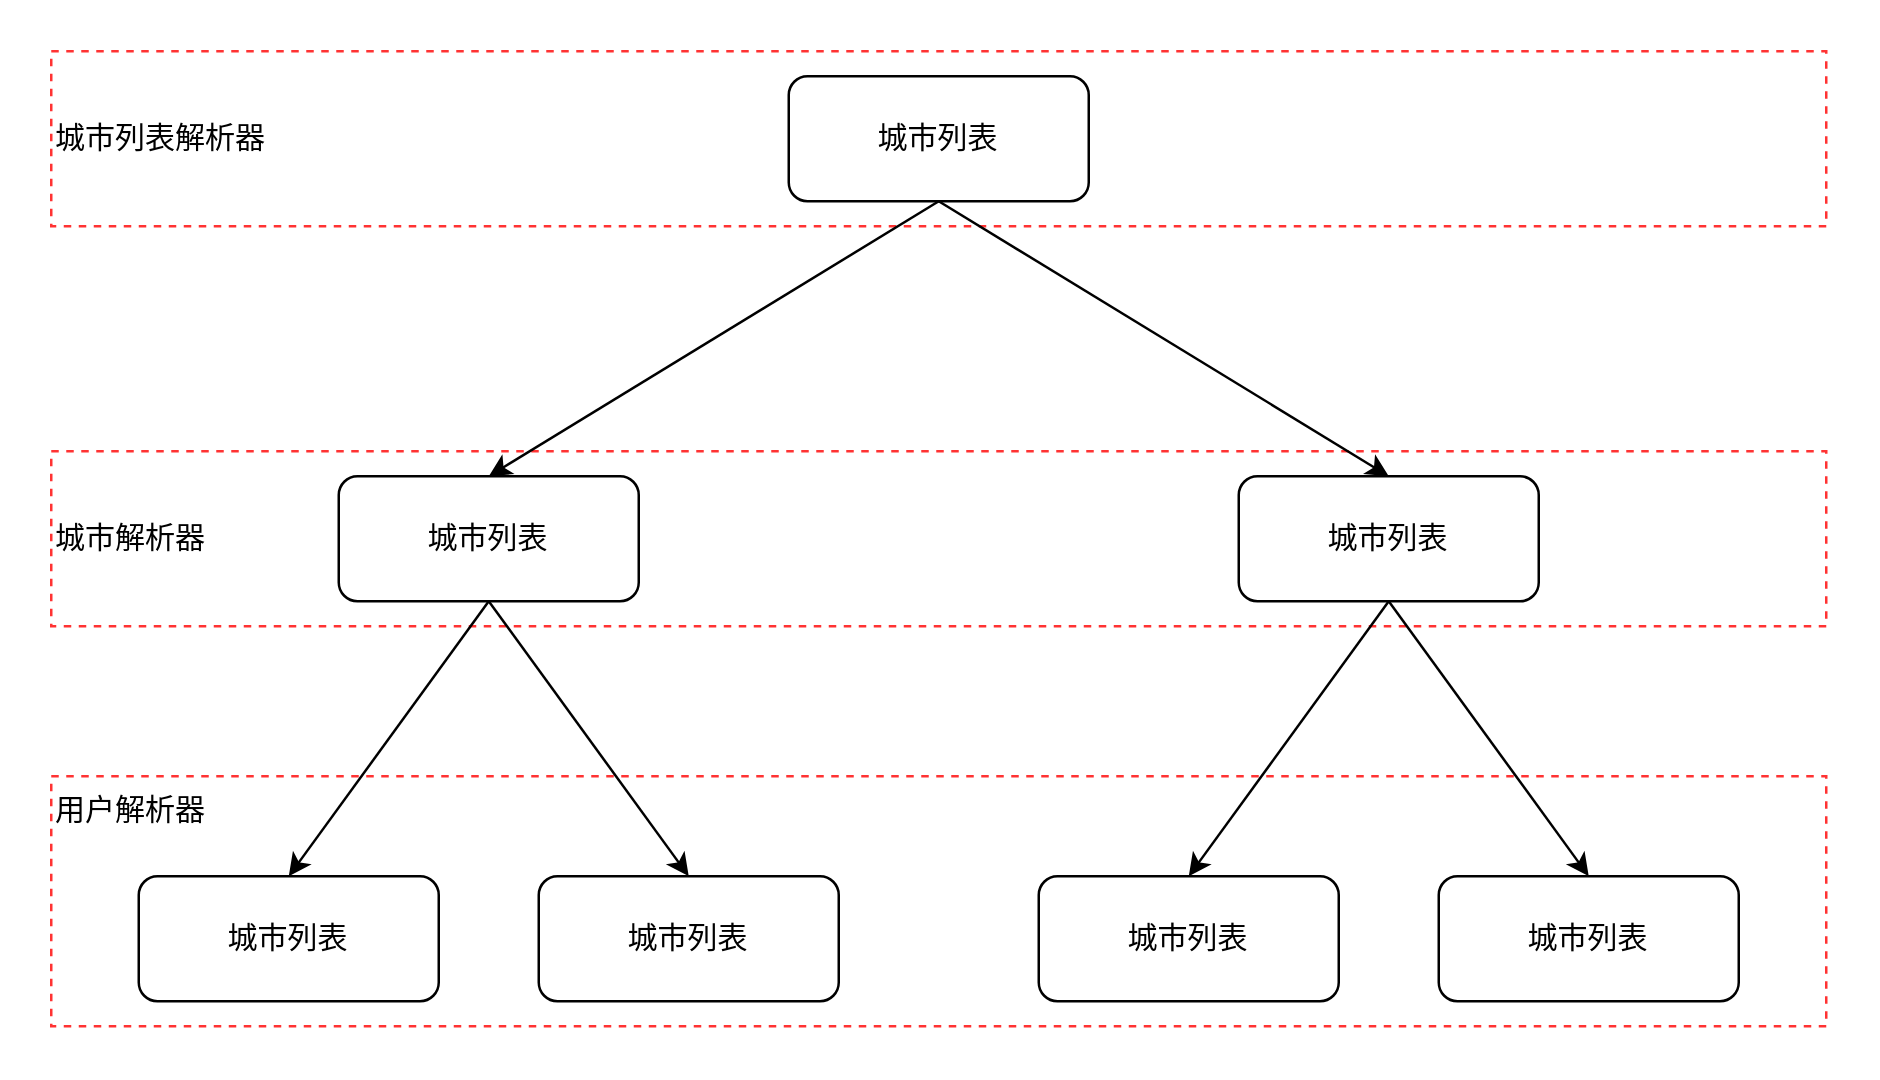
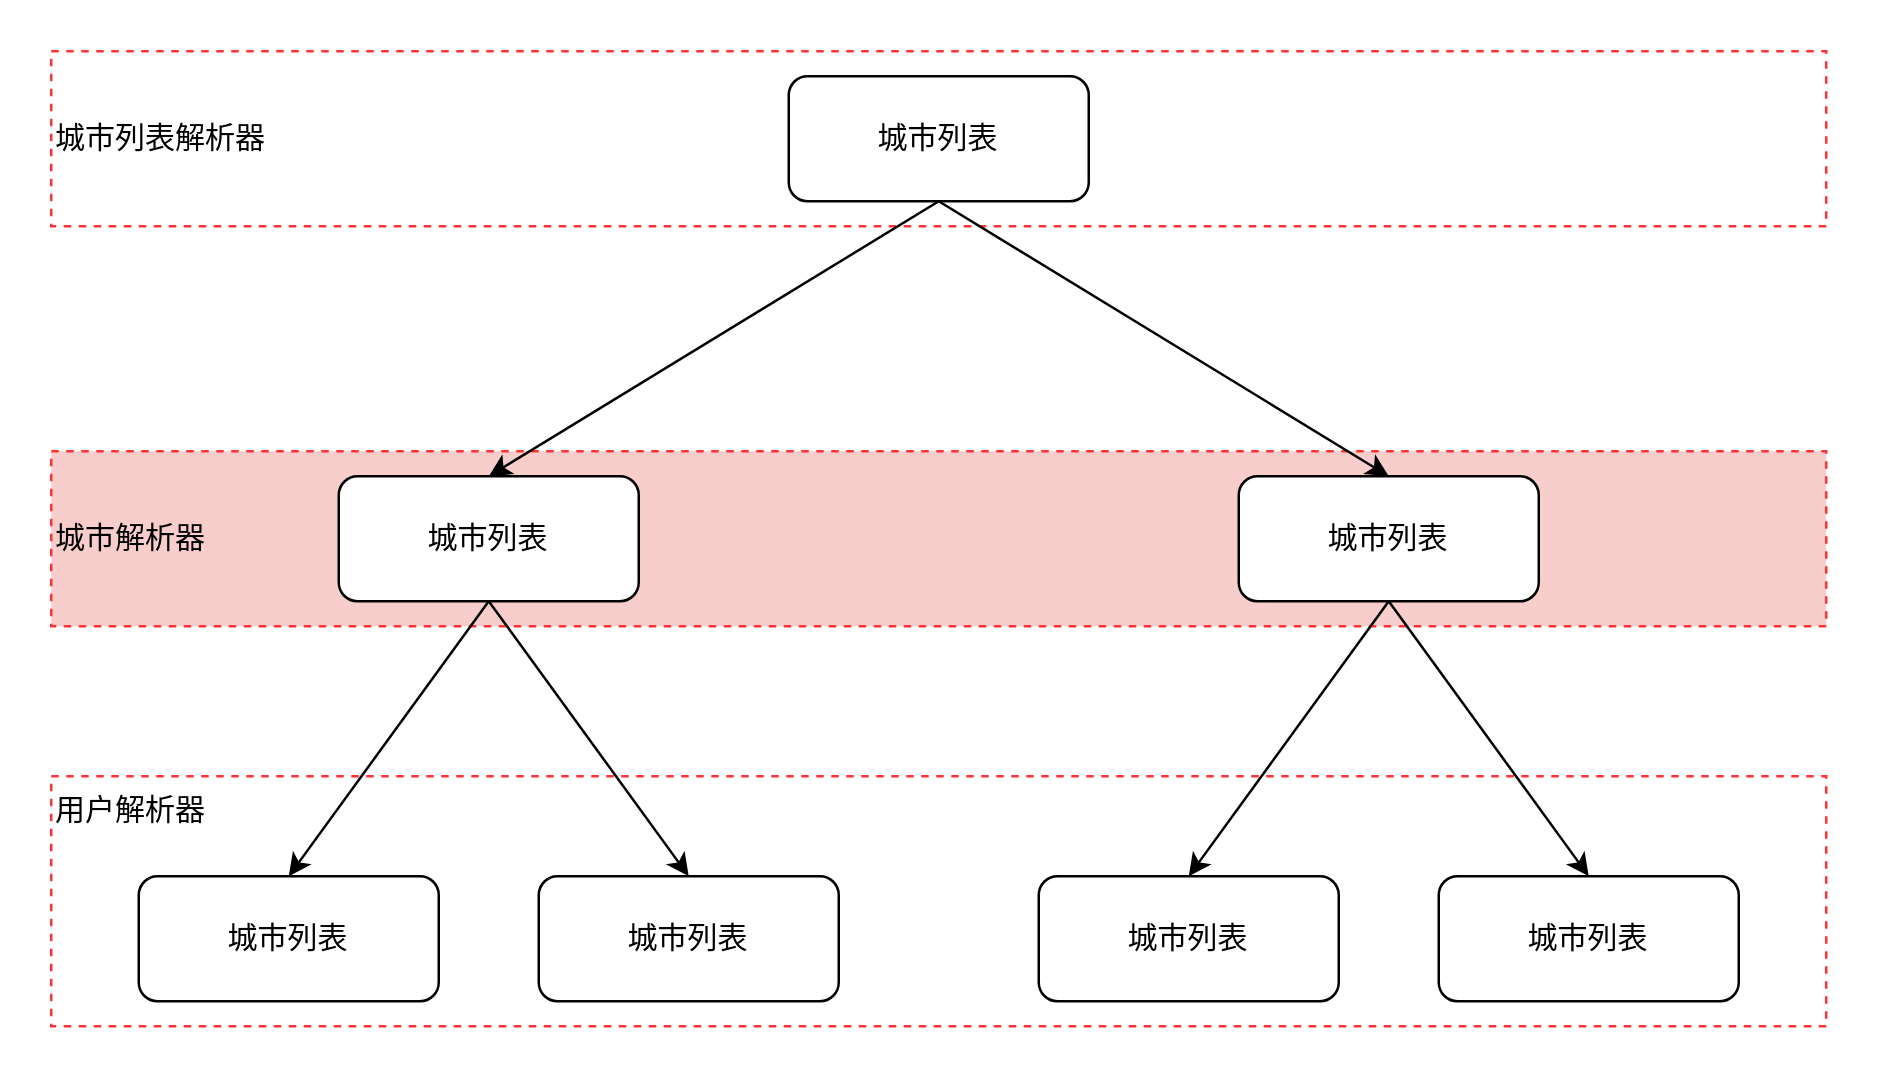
(939, 539) -> (939, 539)
